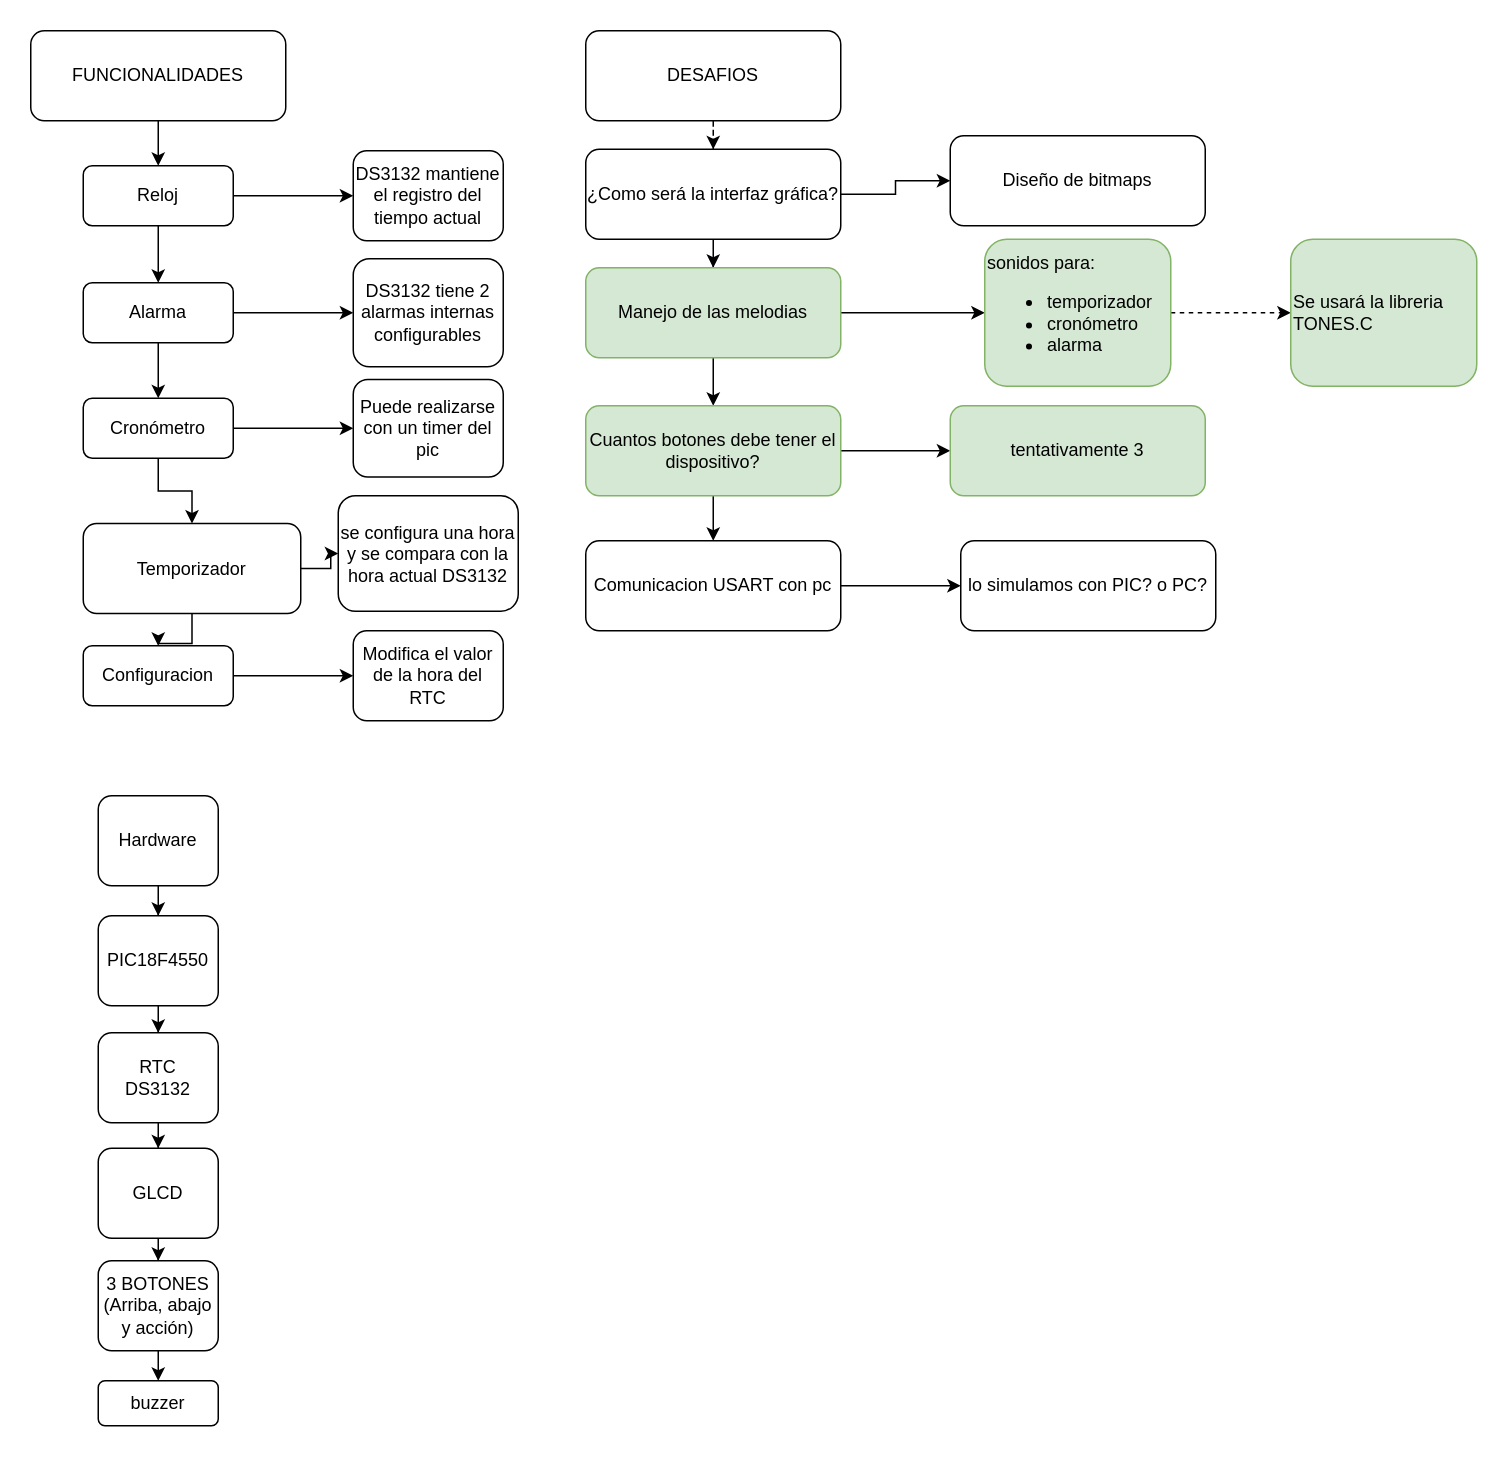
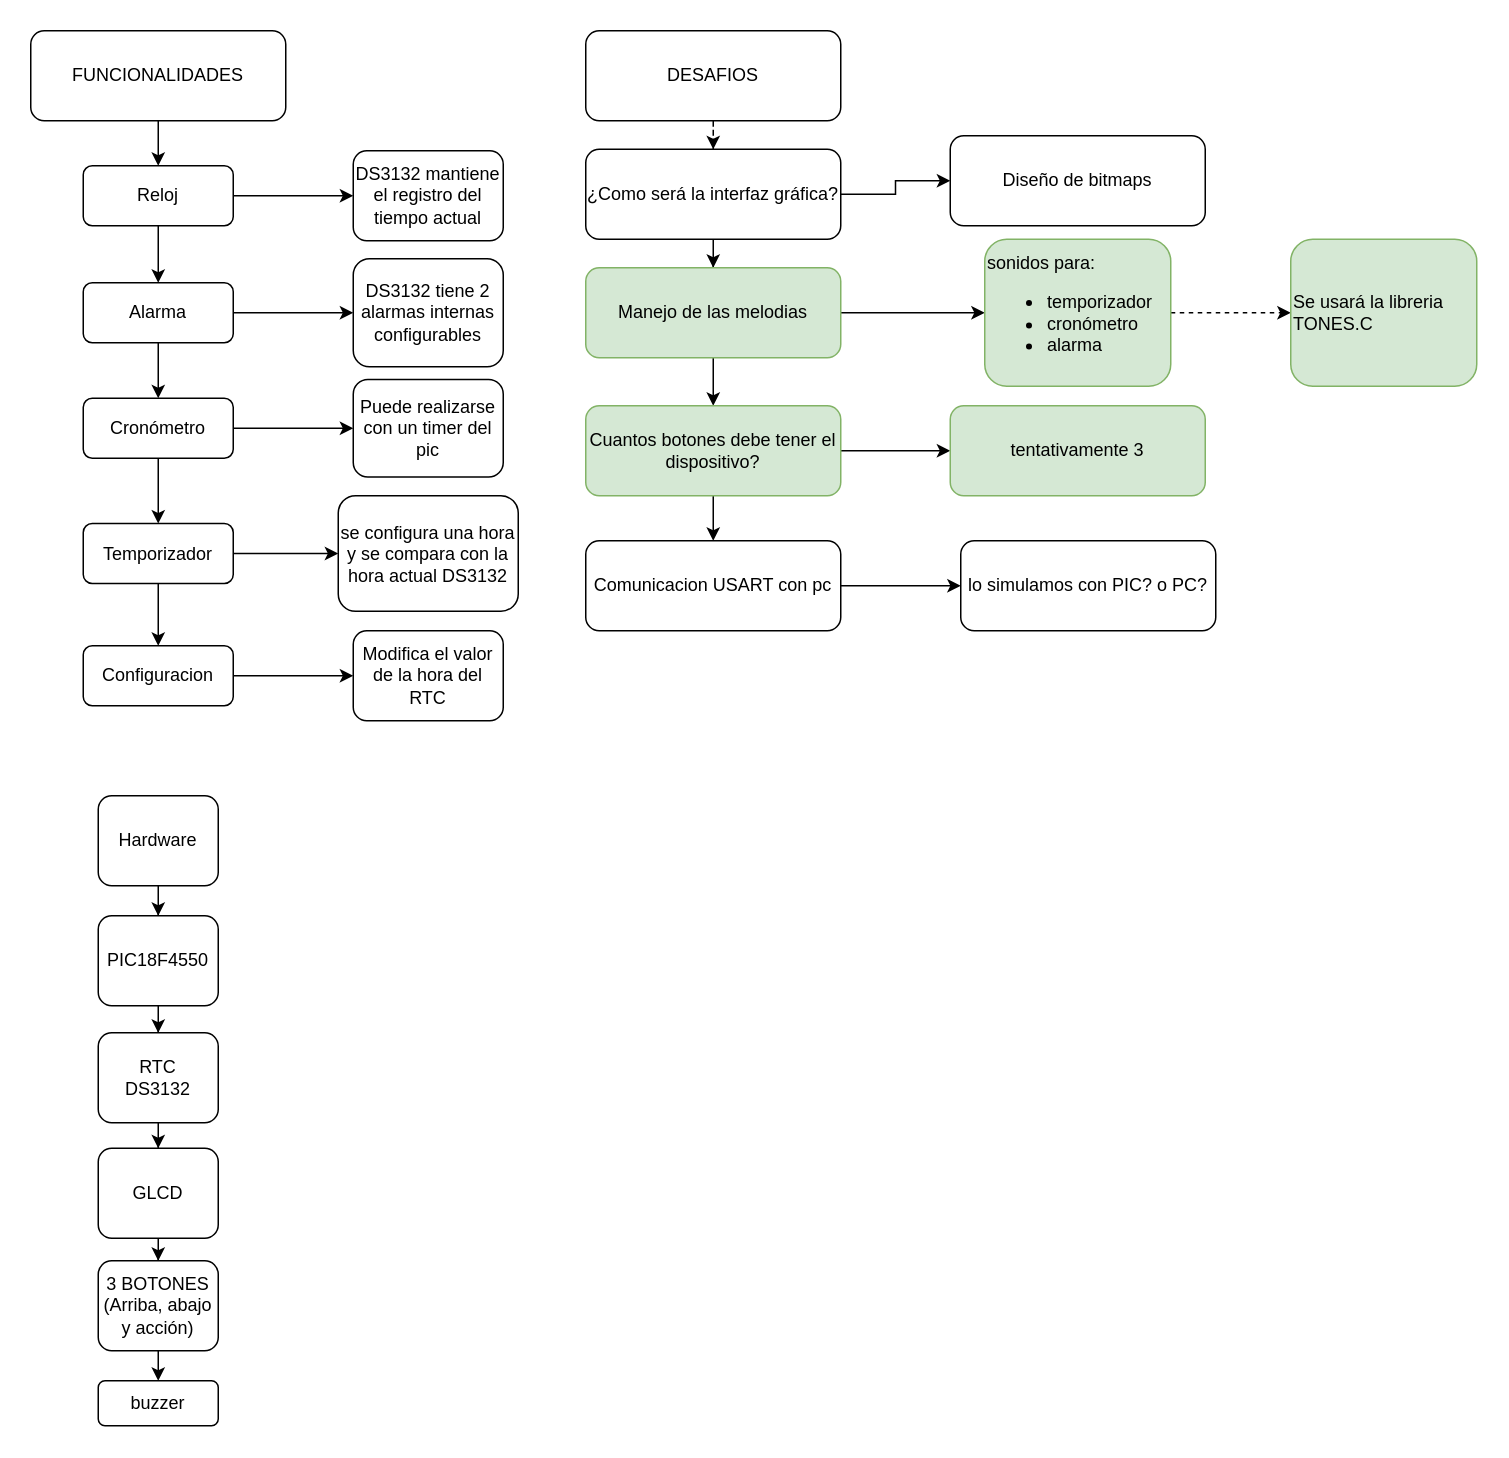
(192, 569) -> (158, 554)
